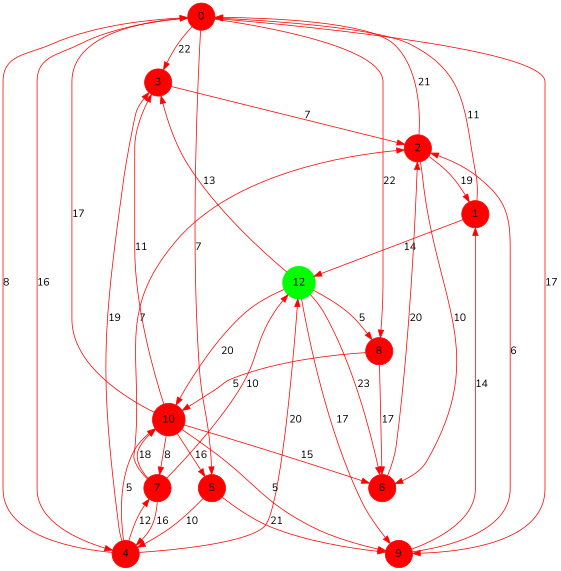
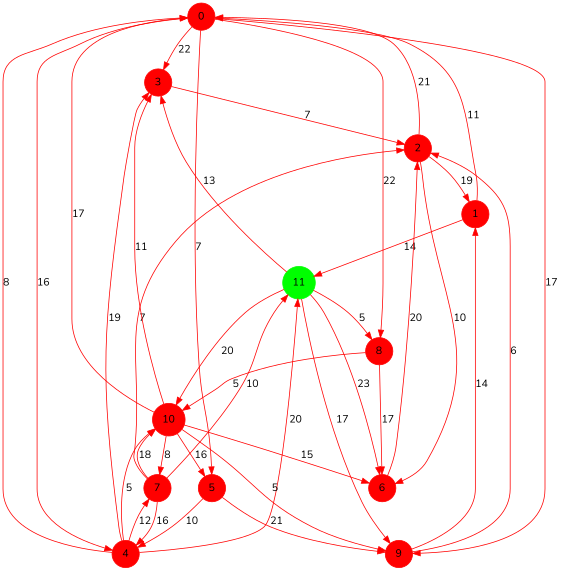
(299, 283) -> (299, 283)
